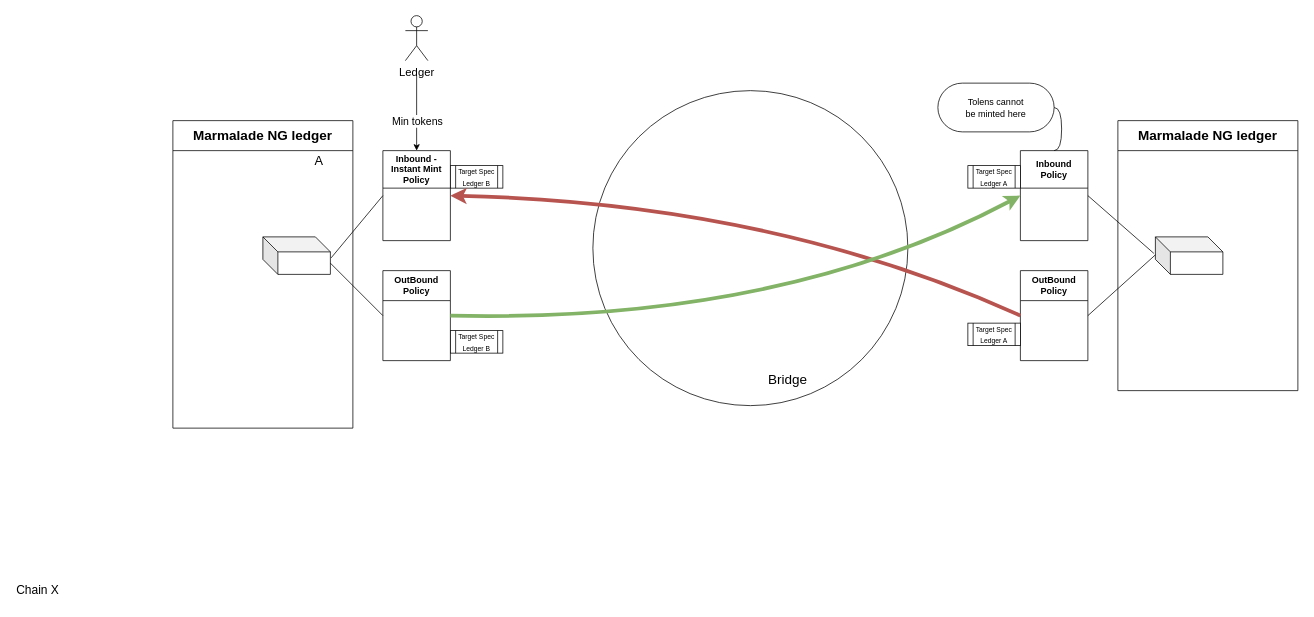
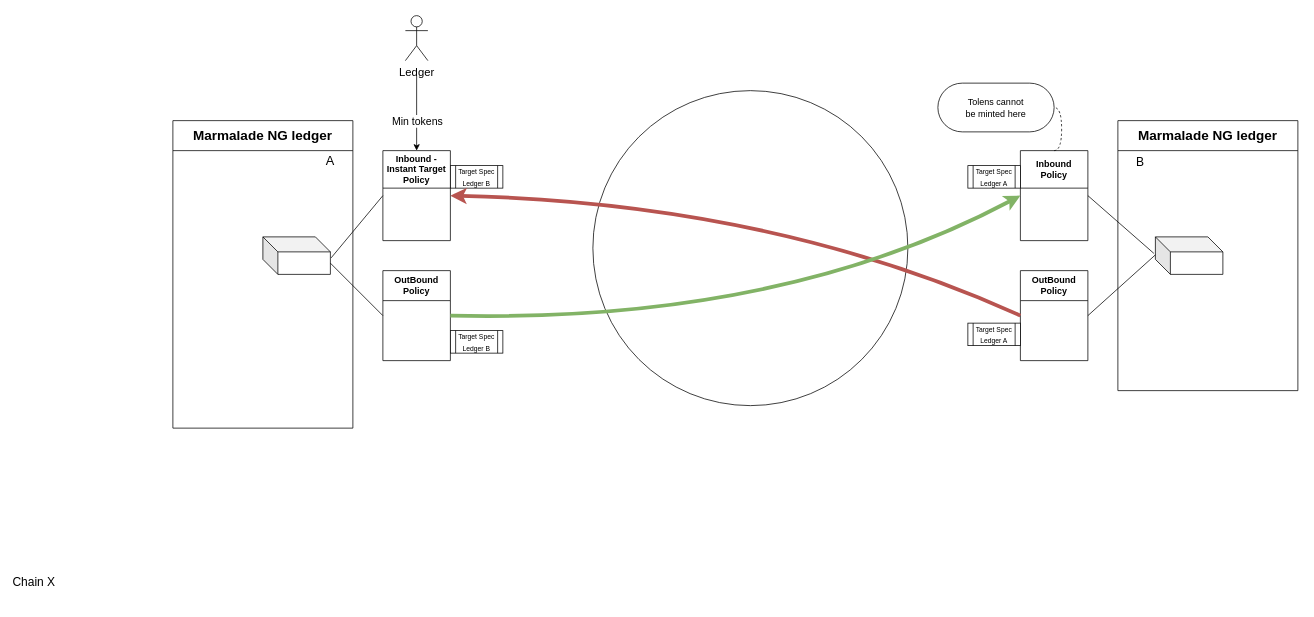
(1062, 129) -> (1062, 129)
(319, 162) -> (330, 162)
none -> (1140, 162)
(417, 169) -> (417, 169)
(788, 379) -> none
(38, 589) -> (34, 582)
